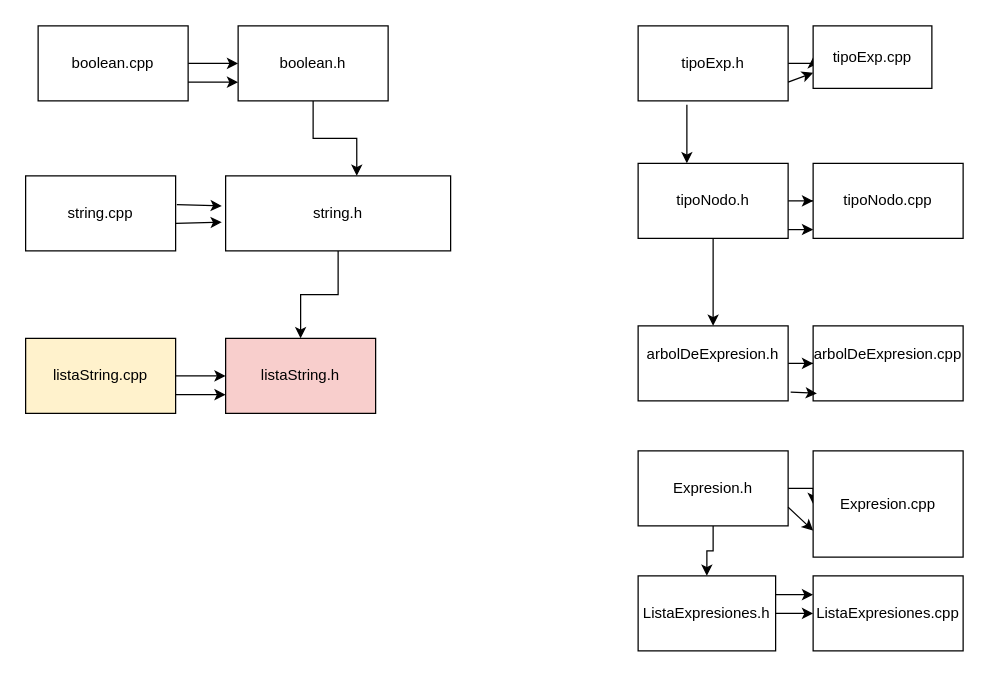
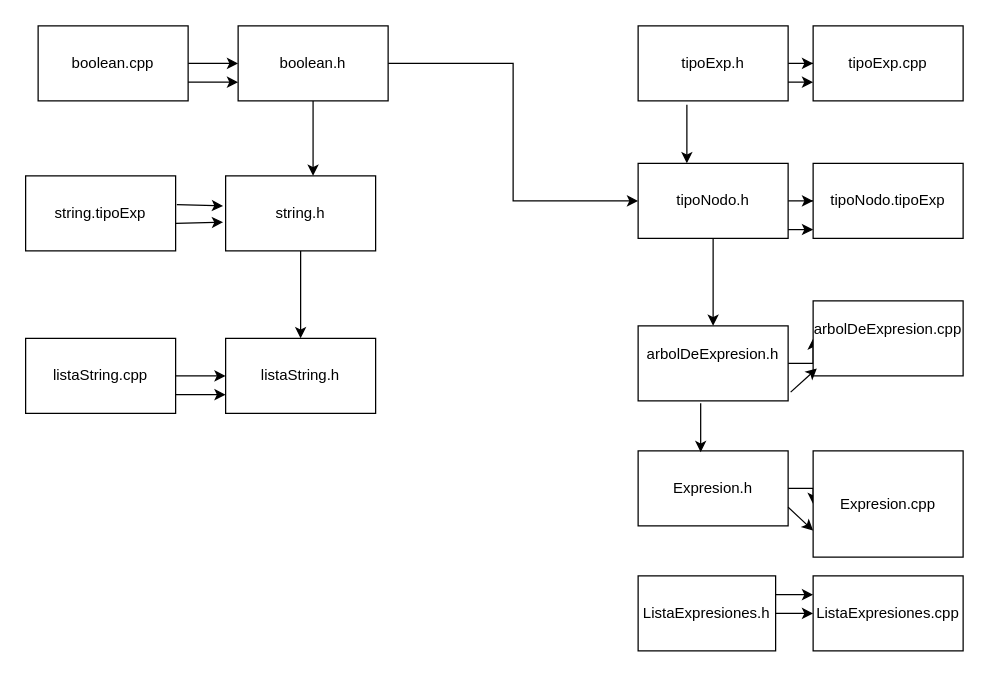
(873, 57) -> (888, 63)
none -> (513, 127)
(888, 201) -> (888, 201)
(101, 213) -> (101, 213)
(338, 213) -> (301, 213)
(888, 363) -> (888, 338)
(101, 376) -> (101, 376)
(301, 376) -> (301, 376)
none -> (701, 424)
(713, 550) -> none
